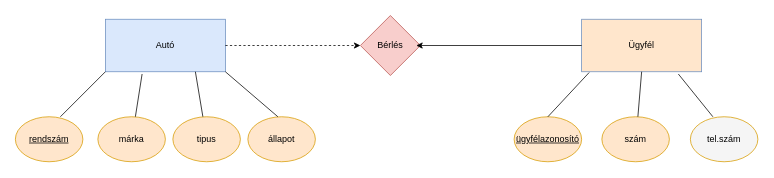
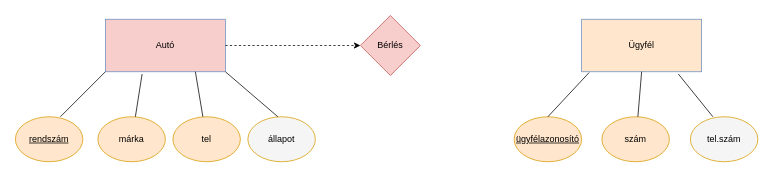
(165, 45) -> (165, 45)
(501, 45) -> none
(207, 139) -> (207, 139)
(282, 139) -> (282, 139)
